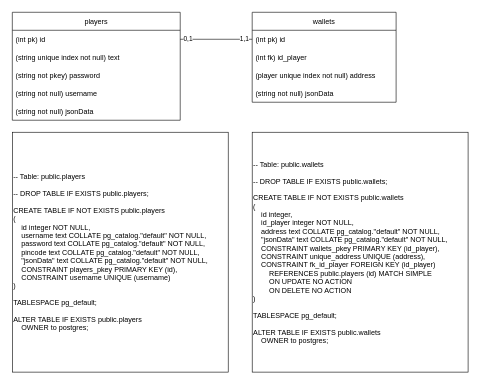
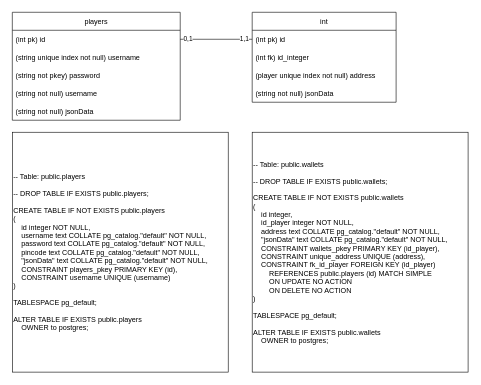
(324, 22) -> (324, 22)
(77, 58) -> (85, 58)
(287, 58) -> (289, 58)
